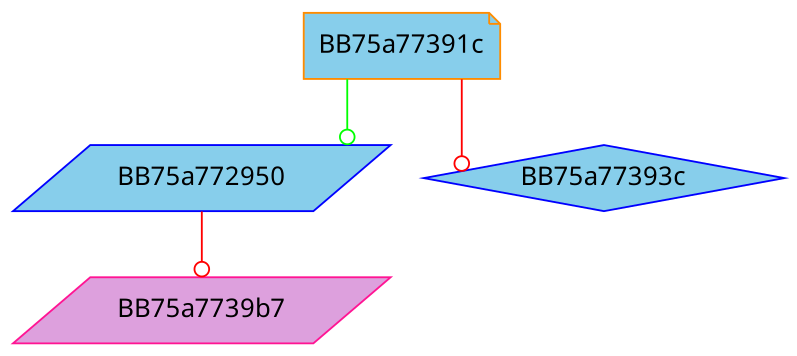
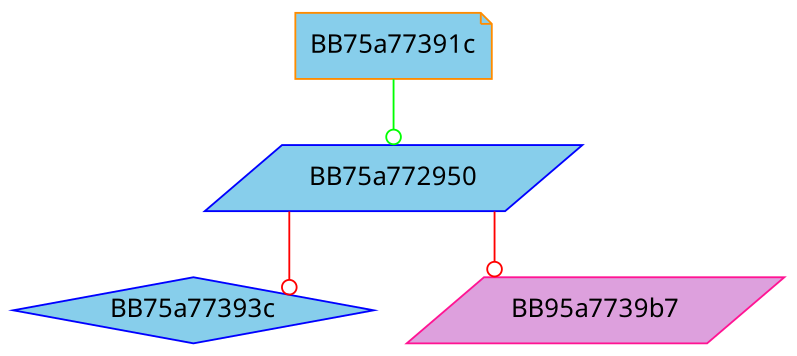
(462, 118) -> (289, 246)
(202, 310) -> (596, 310)
